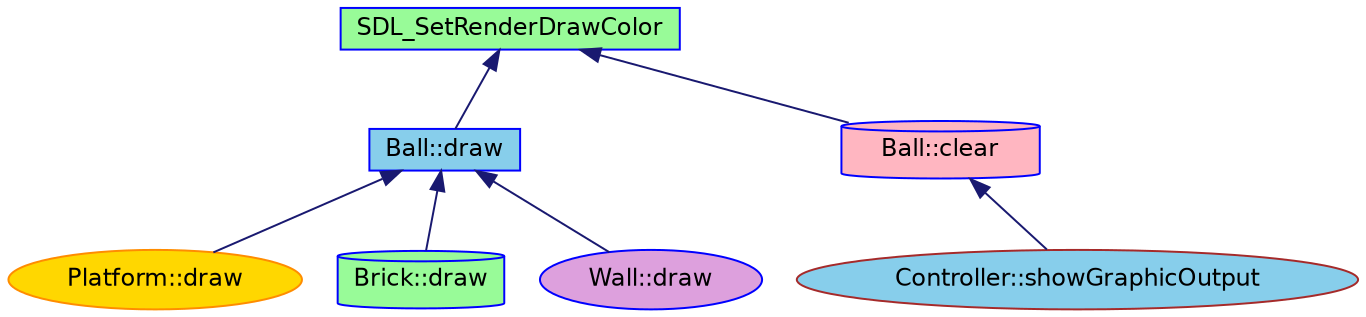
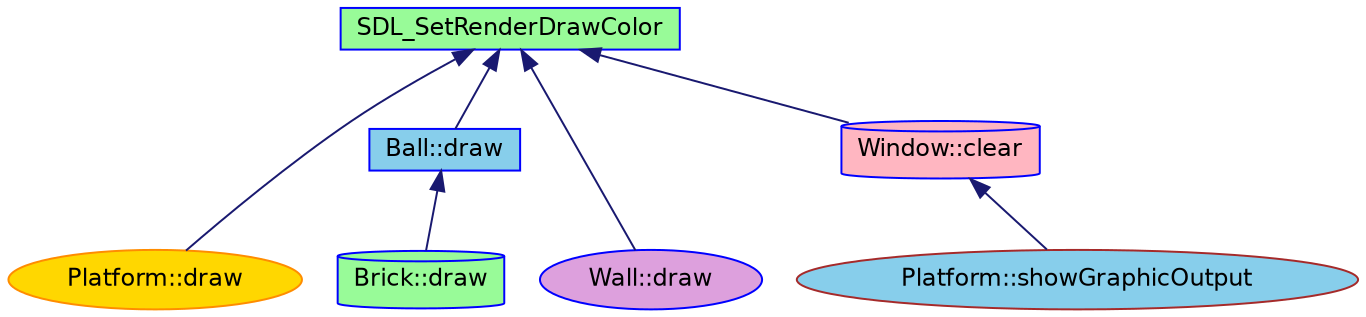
(941, 150) -> (941, 150)
(298, 216) -> (315, 147)
(551, 217) -> (583, 159)
(1077, 280) -> (1077, 280)
